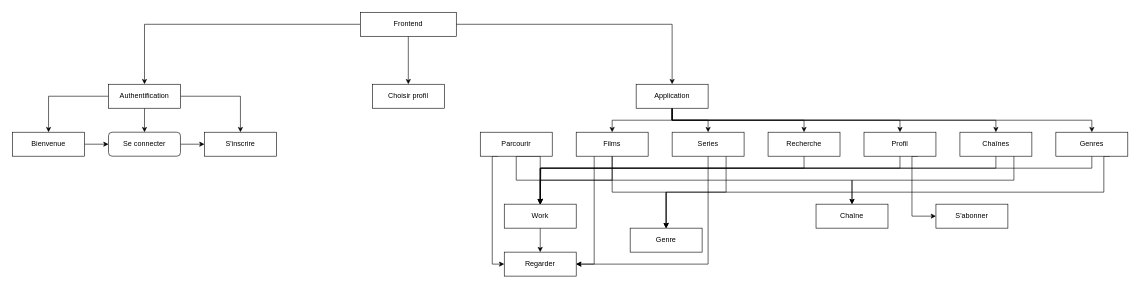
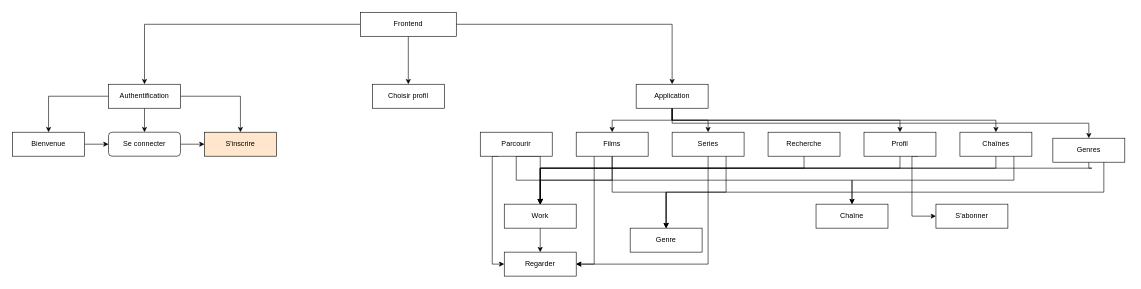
(804, 126) -> none
(240, 144) -> (240, 144)
(1092, 144) -> (1089, 150)
